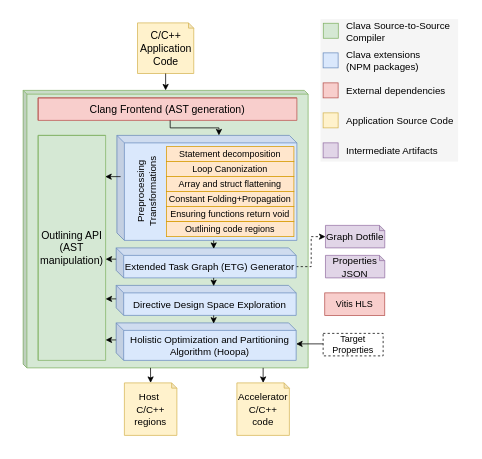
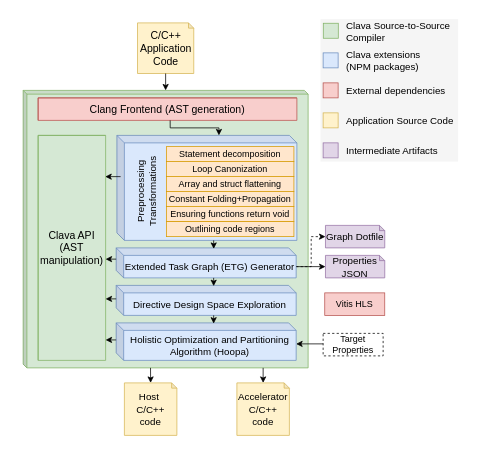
(72, 248) -> (72, 248)
none -> (315, 267)
(150, 409) -> (150, 409)
